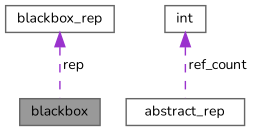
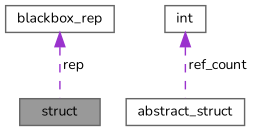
(60, 112) -> (60, 112)
(185, 112) -> (185, 112)
